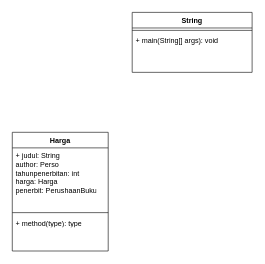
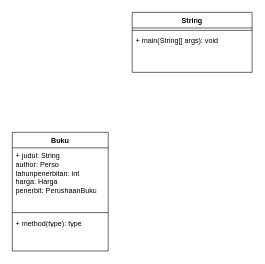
(60, 141) -> (60, 141)
